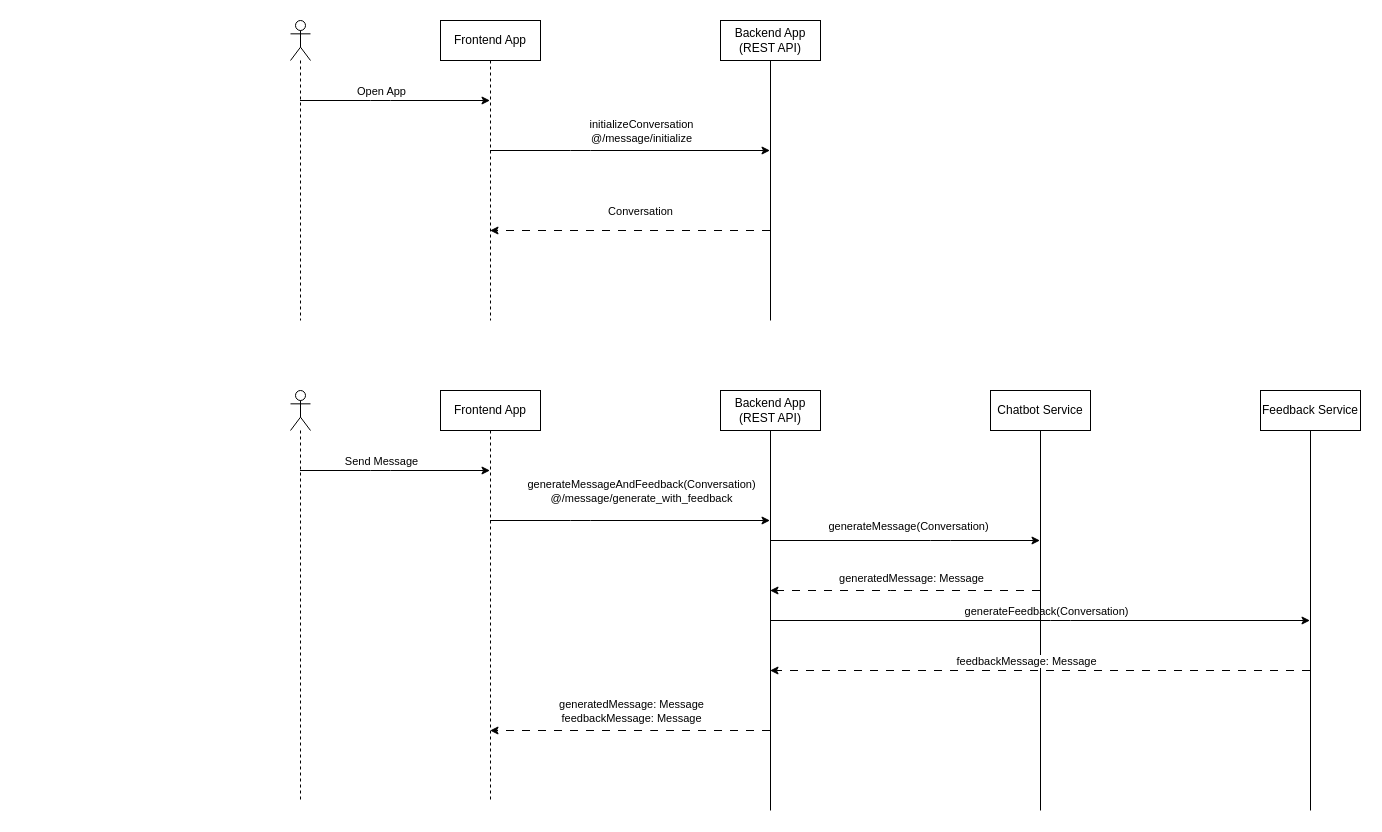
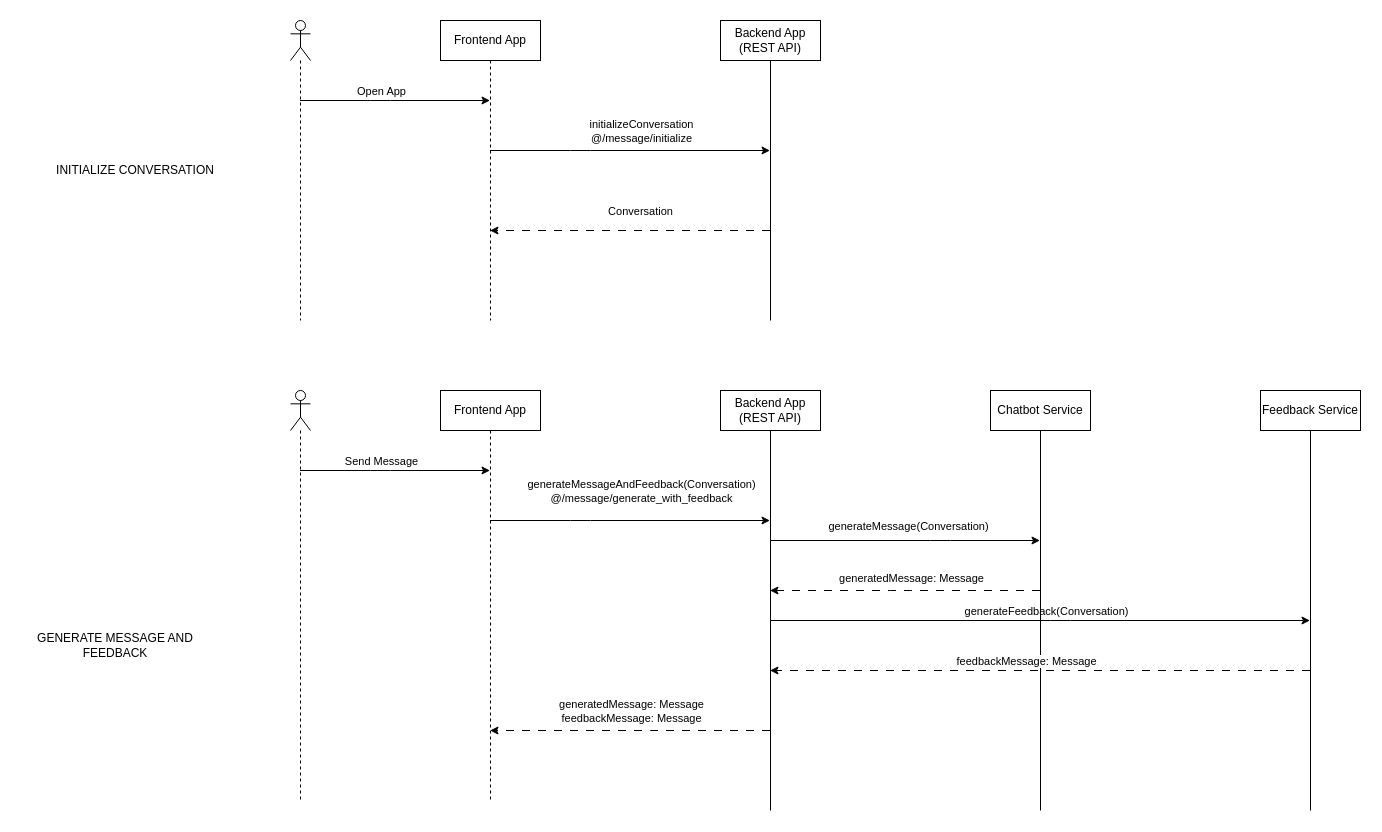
none -> (136, 171)
none -> (116, 646)
